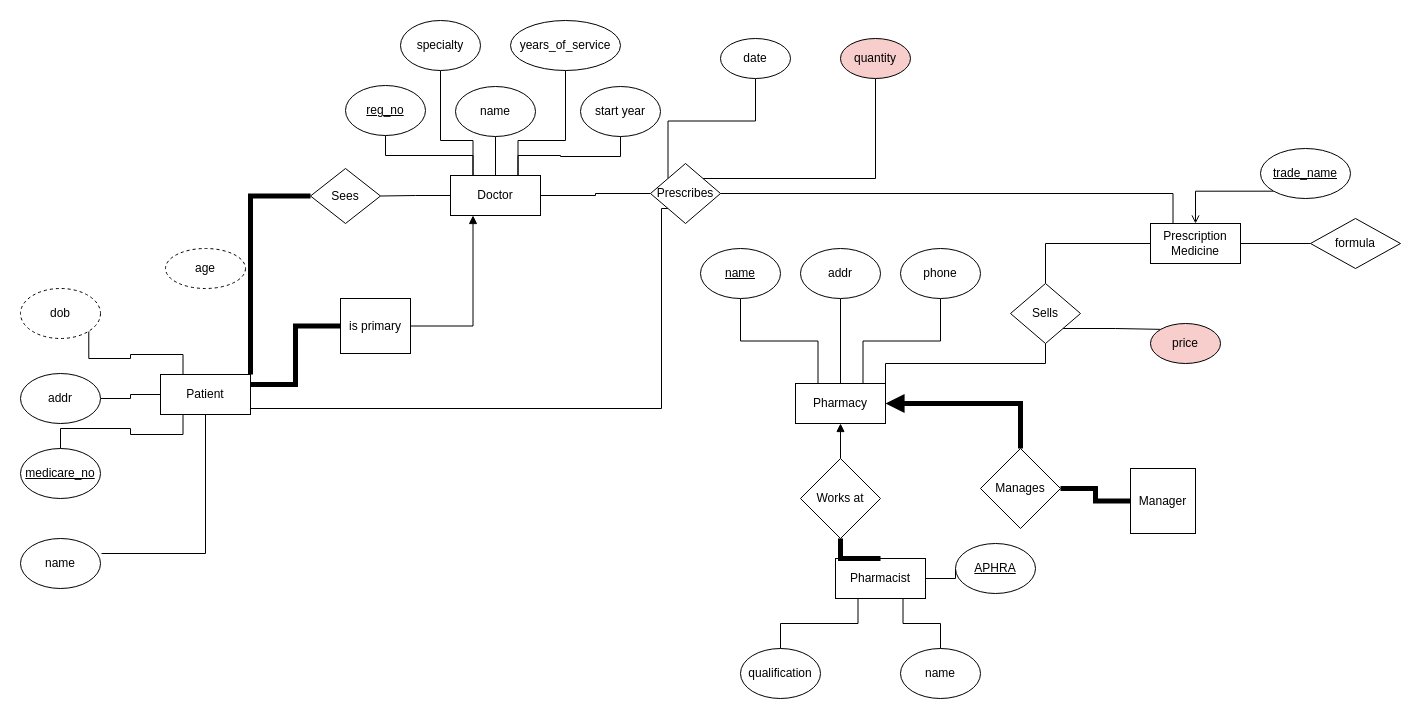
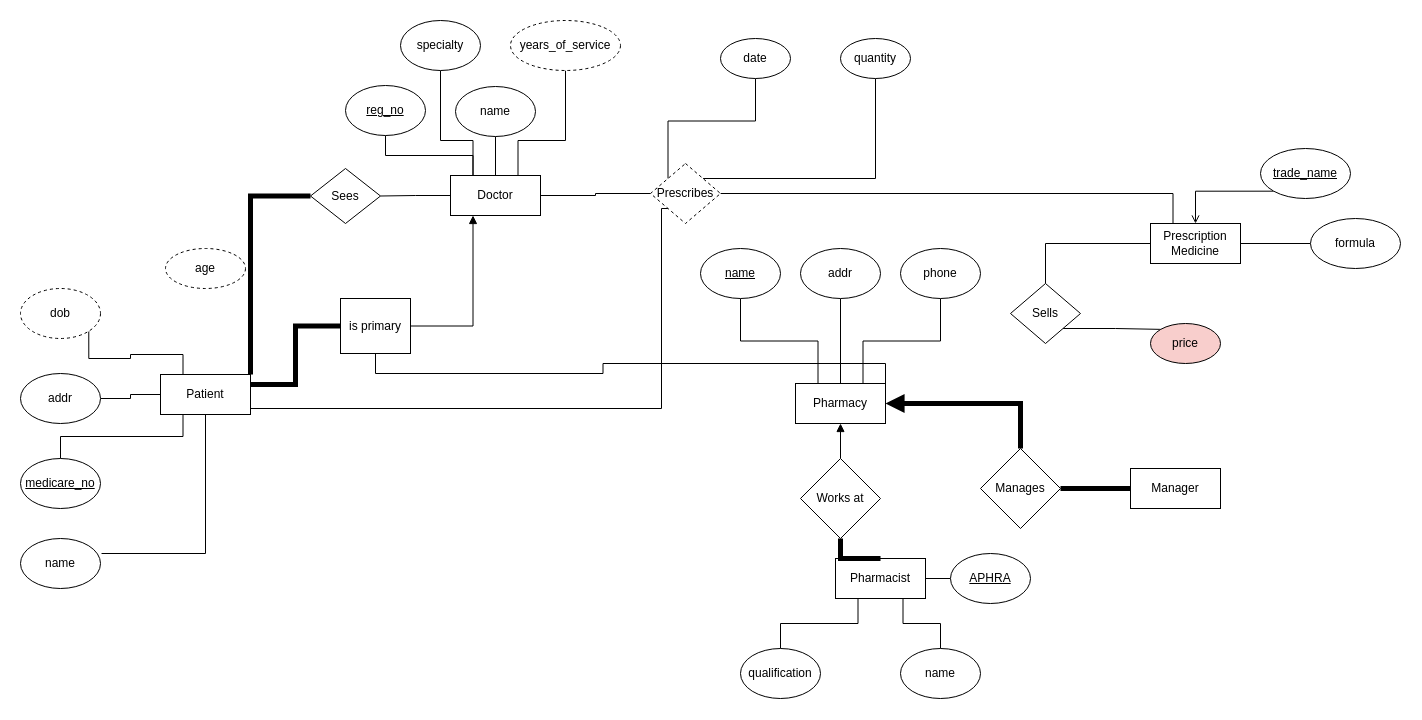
(566, 46) -> (566, 46)
(876, 59) -> (876, 59)
(621, 112) -> none
(580, 157) -> none
(686, 194) -> (686, 194)
(1356, 244) -> (1356, 244)
(975, 364) -> (616, 364)
(61, 474) -> (61, 484)
(1163, 501) -> (1176, 489)
(996, 569) -> (991, 579)
